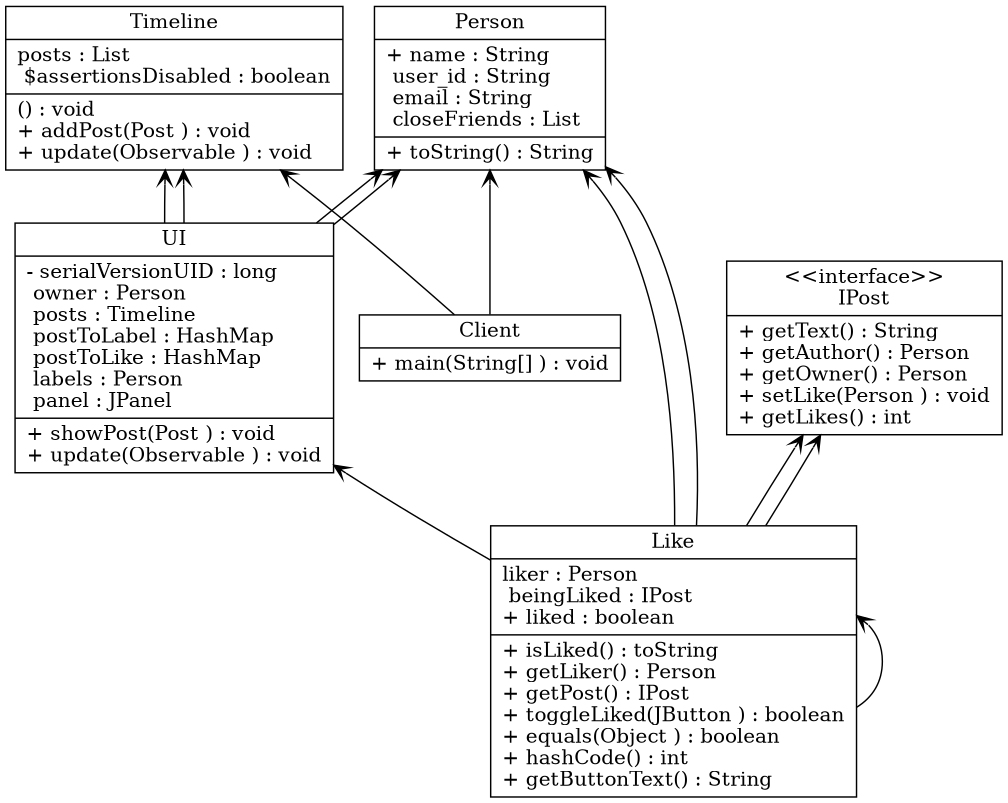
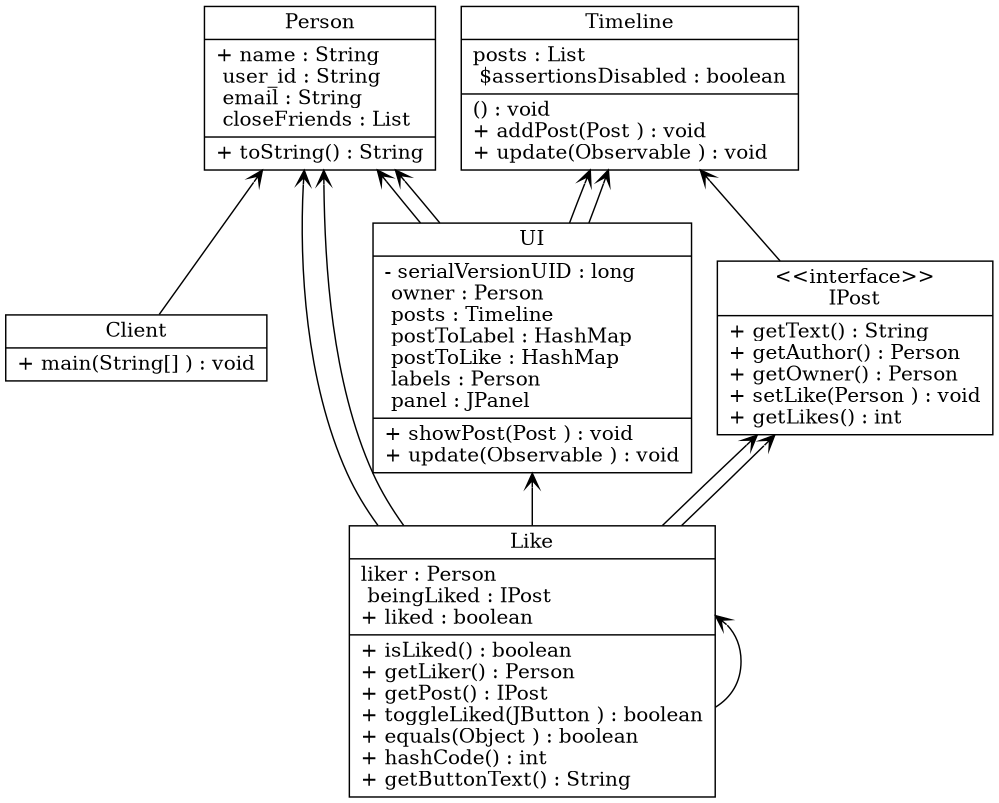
(374, 246) -> (745, 221)
(610, 651) -> (467, 651)
